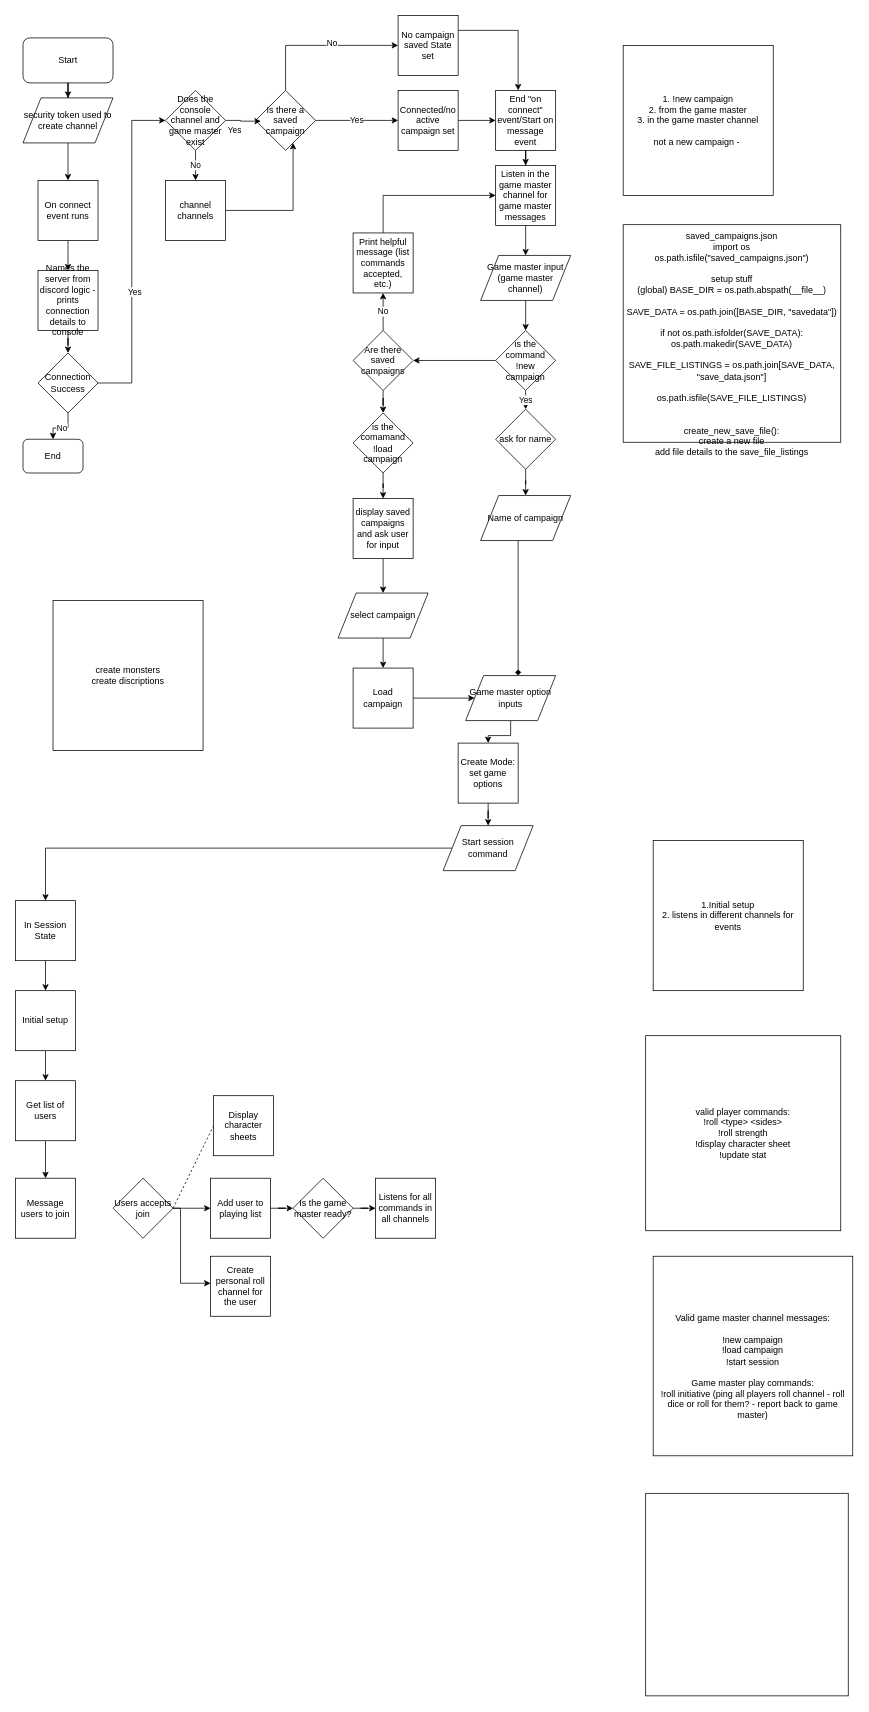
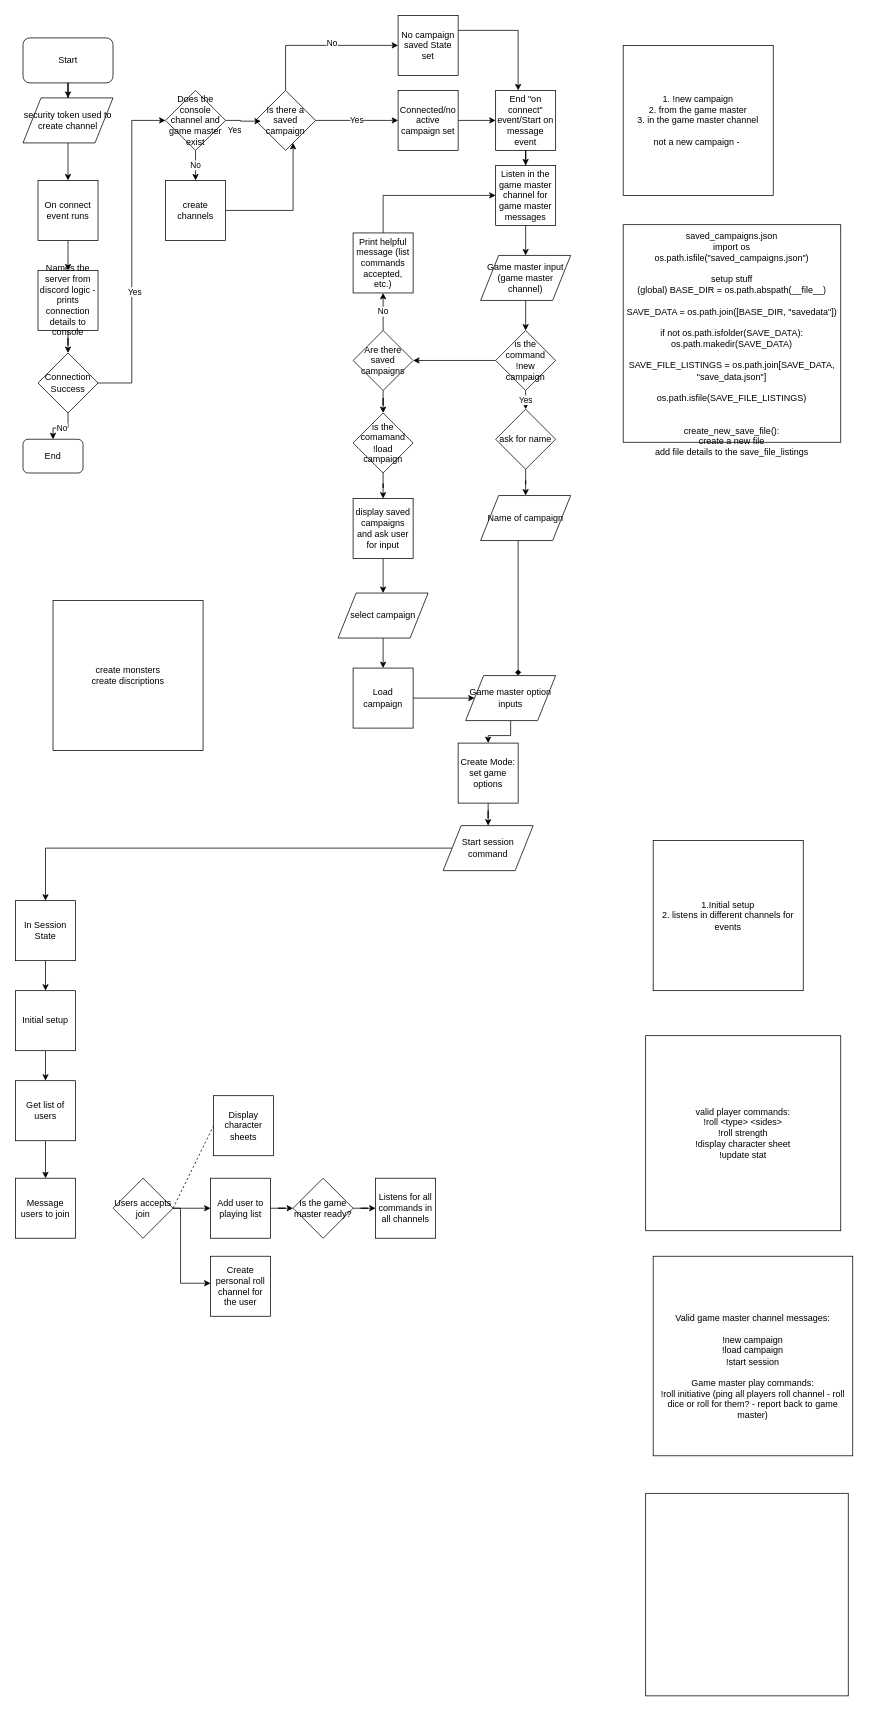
(195, 210) -> (195, 210)
